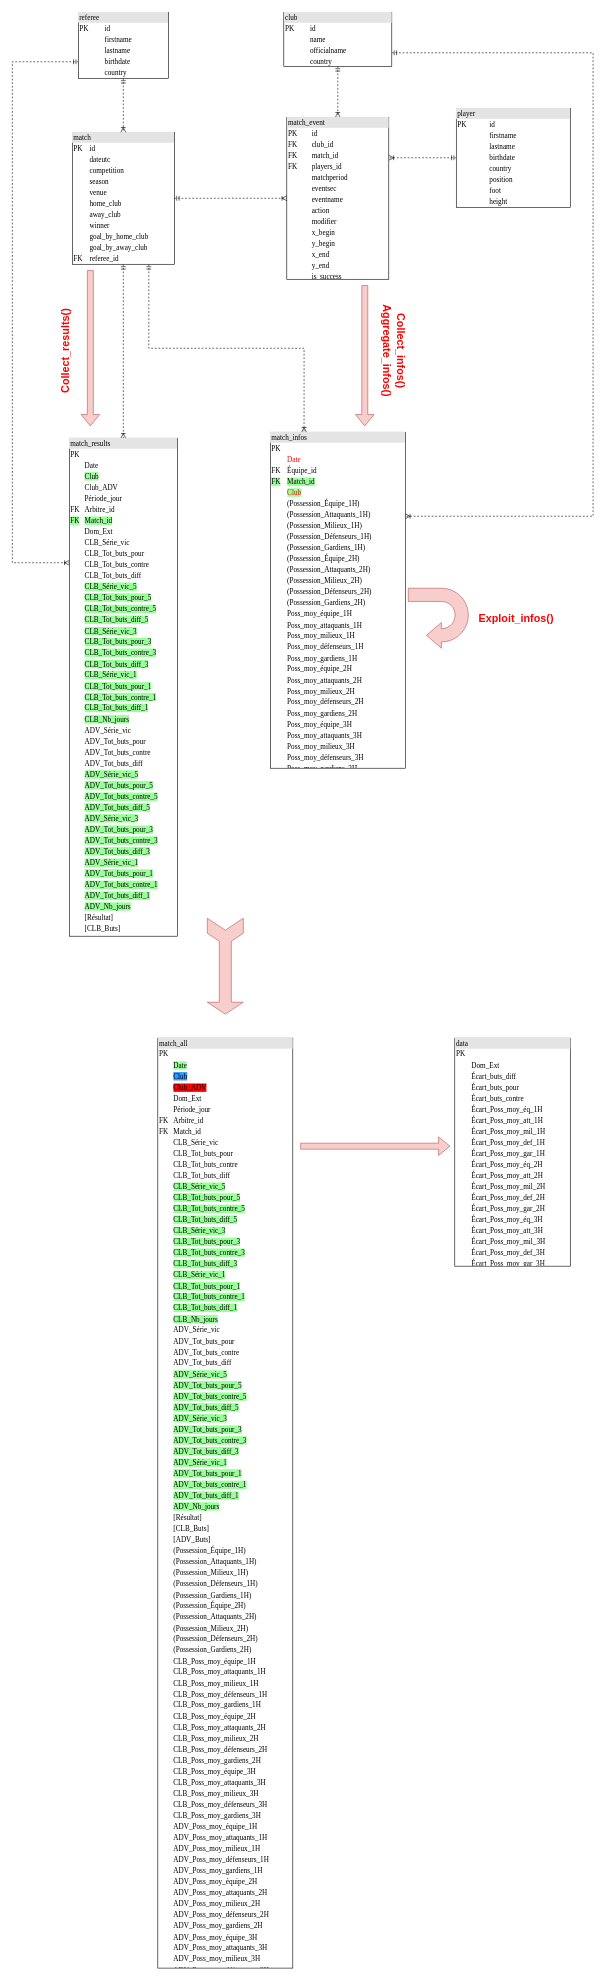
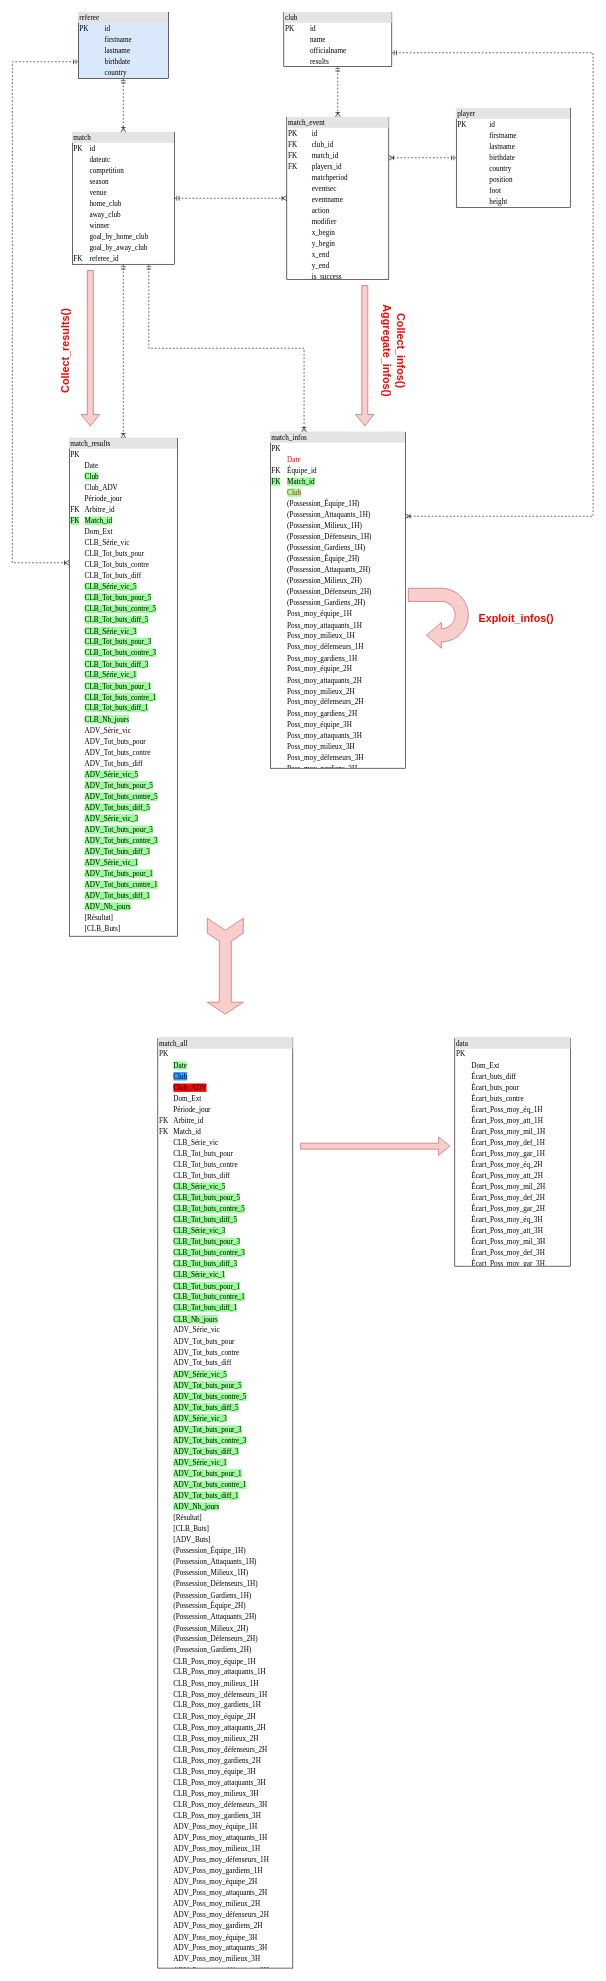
(305, 34) -> (305, 34)
(123, 45) -> (123, 45)
